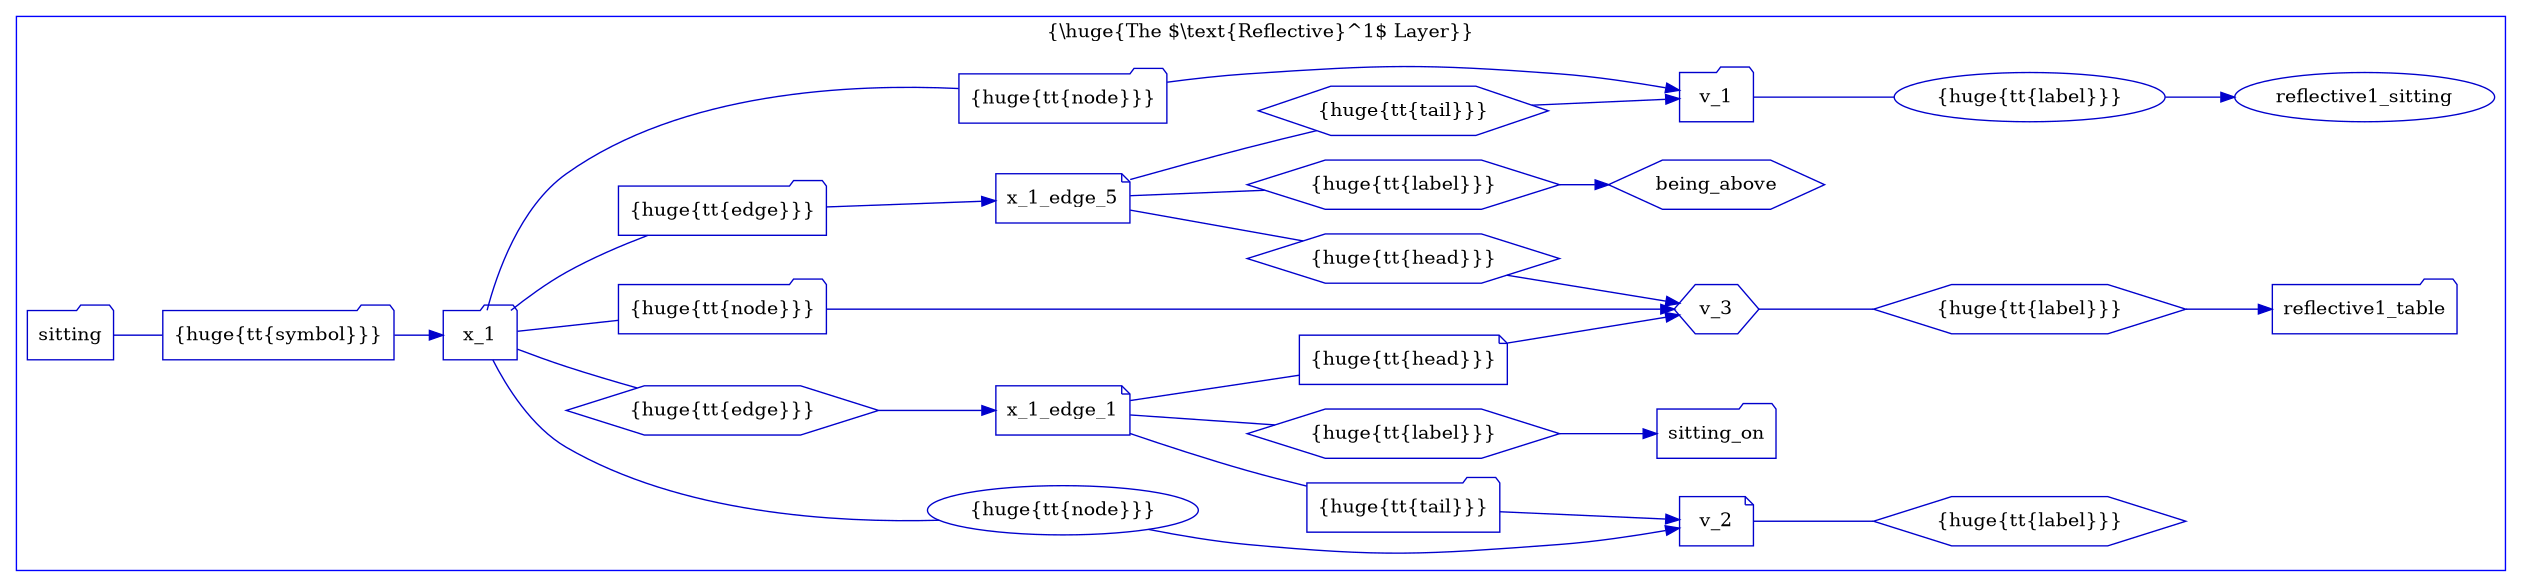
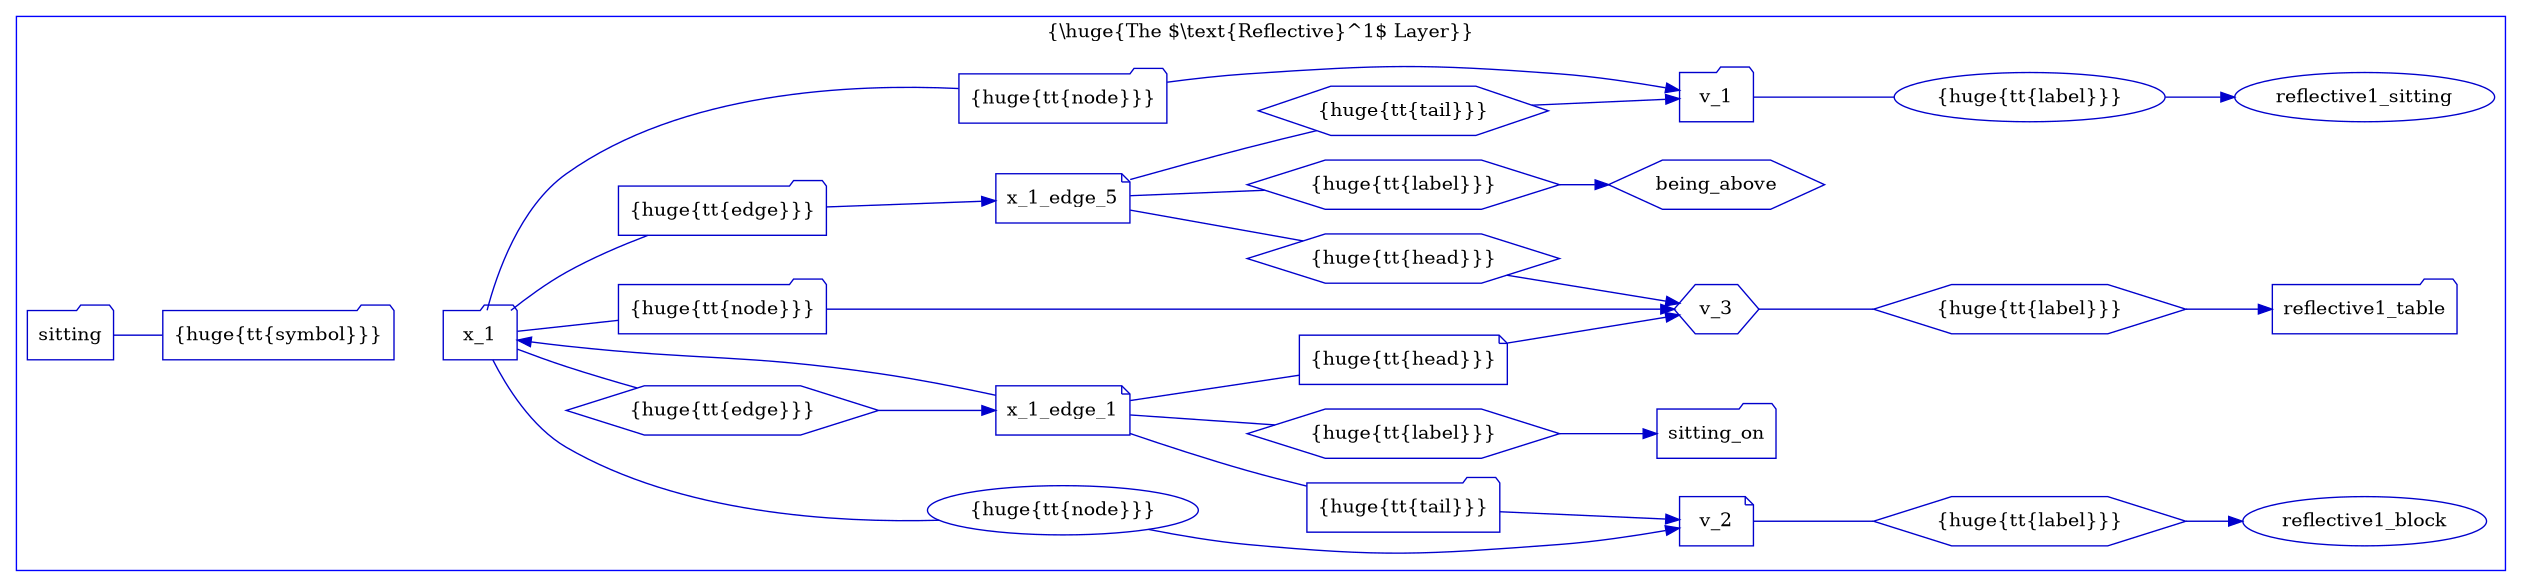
(412, 335) -> (764, 361)
none -> (2365, 521)
